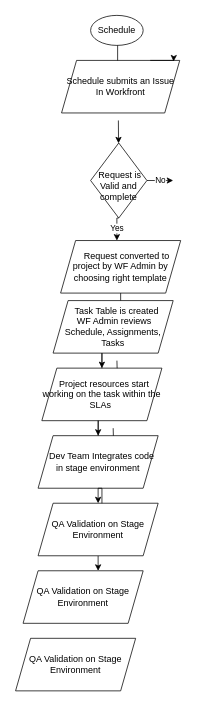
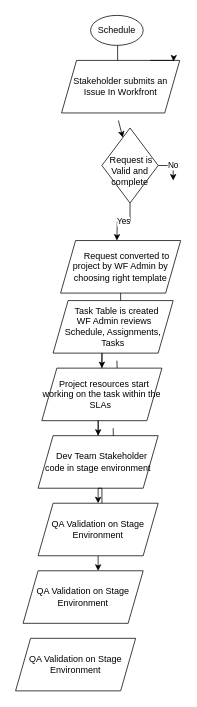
(120, 87) -> (120, 87)
(119, 180) -> (130, 165)
(98, 462) -> (98, 462)
